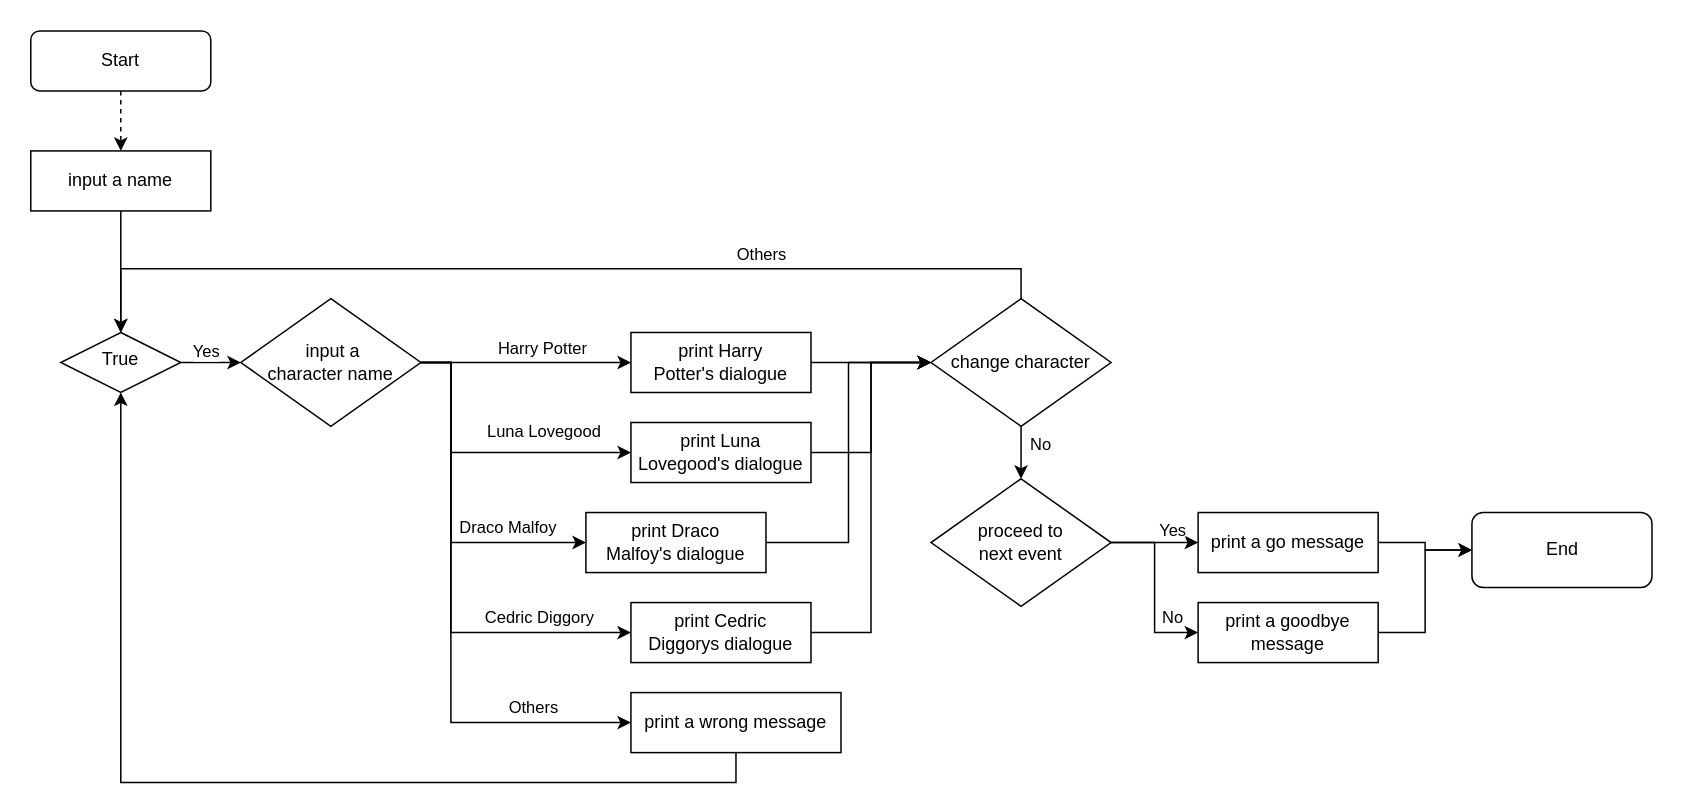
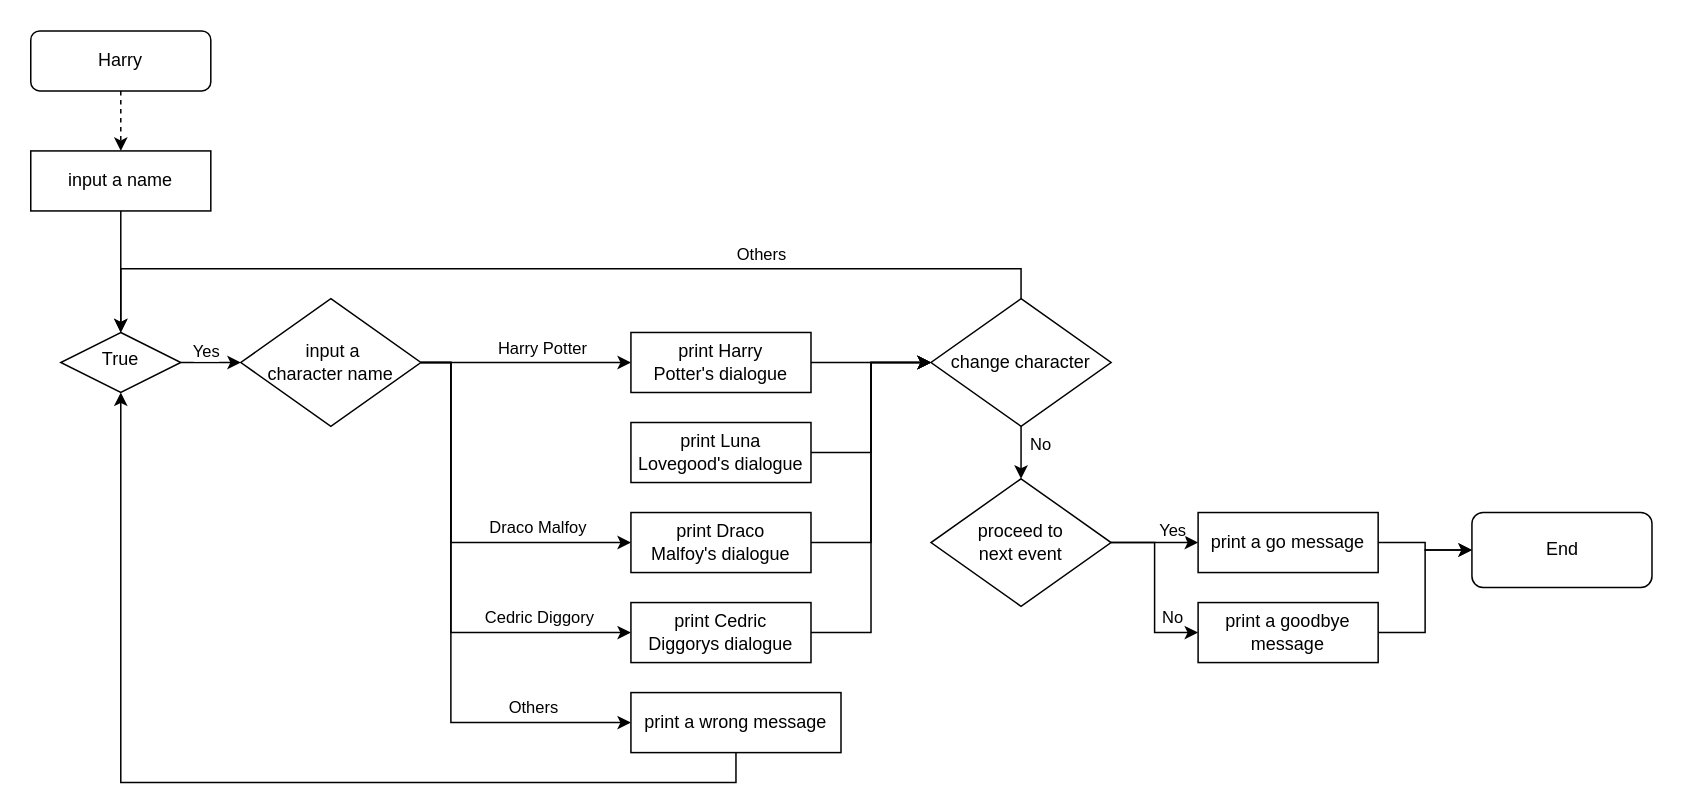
(121, 61) -> (121, 61)
(537, 452) -> none
(676, 542) -> (721, 542)
